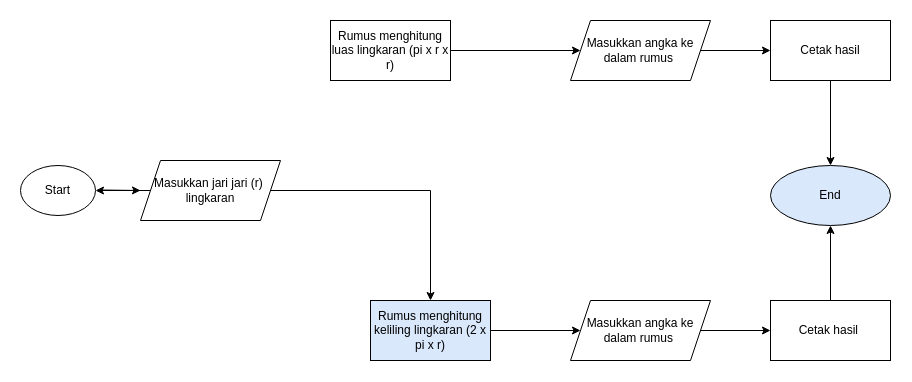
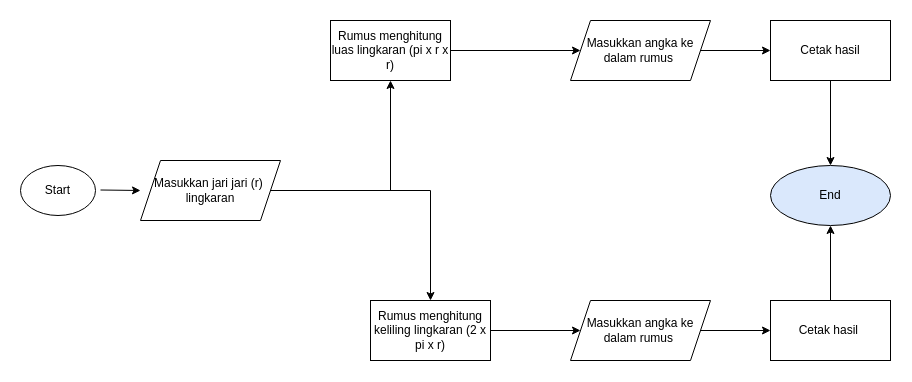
(144, 191) -> (391, 138)
(431, 331) -> (431, 331)
